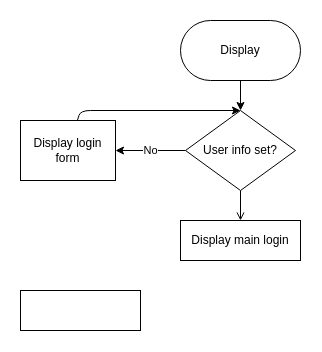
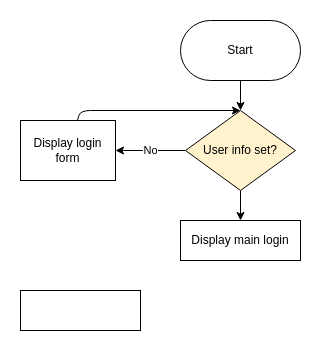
(241, 51) -> (241, 51)
(241, 151) -> (241, 151)
(241, 214) -> (241, 212)
